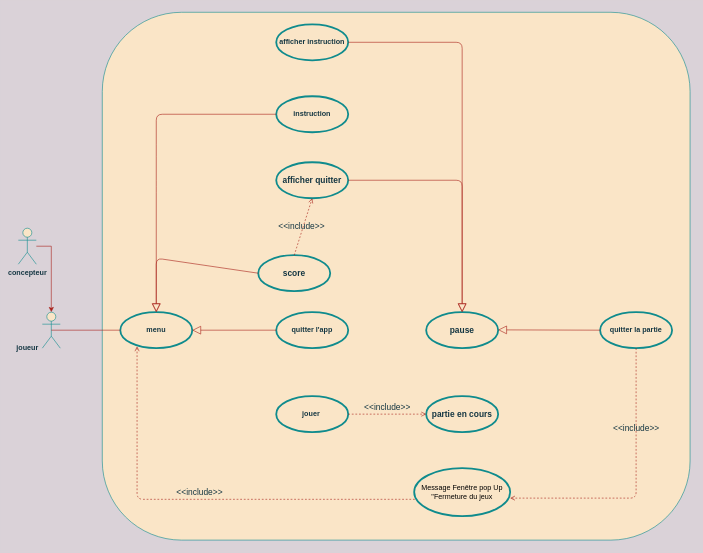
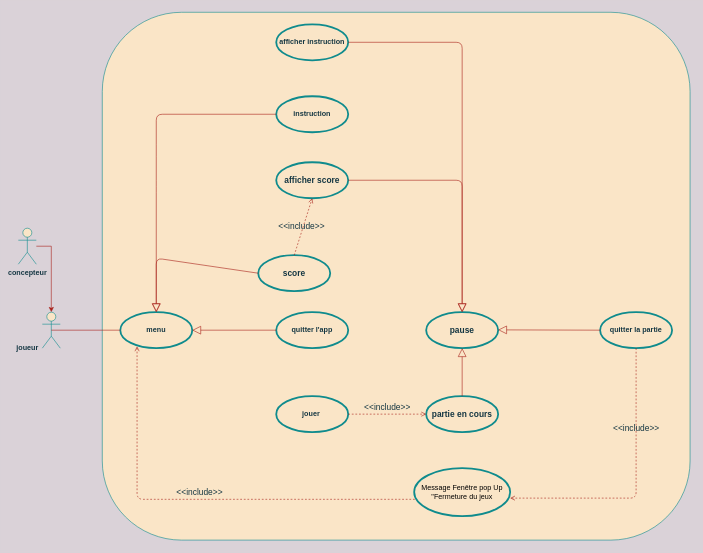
(312, 180) -> (312, 180)
none -> (462, 377)
